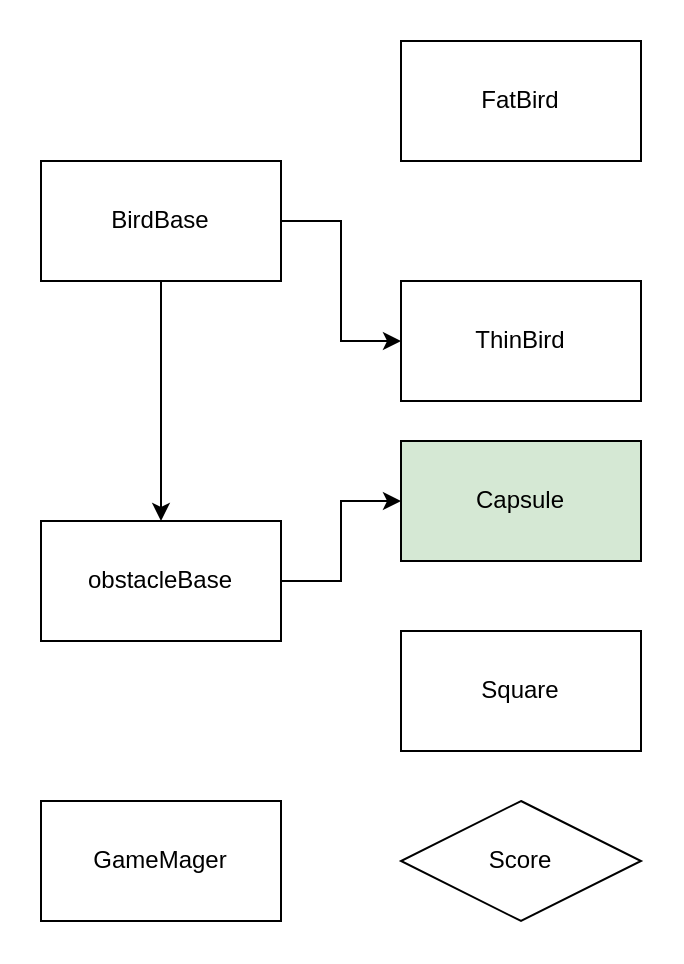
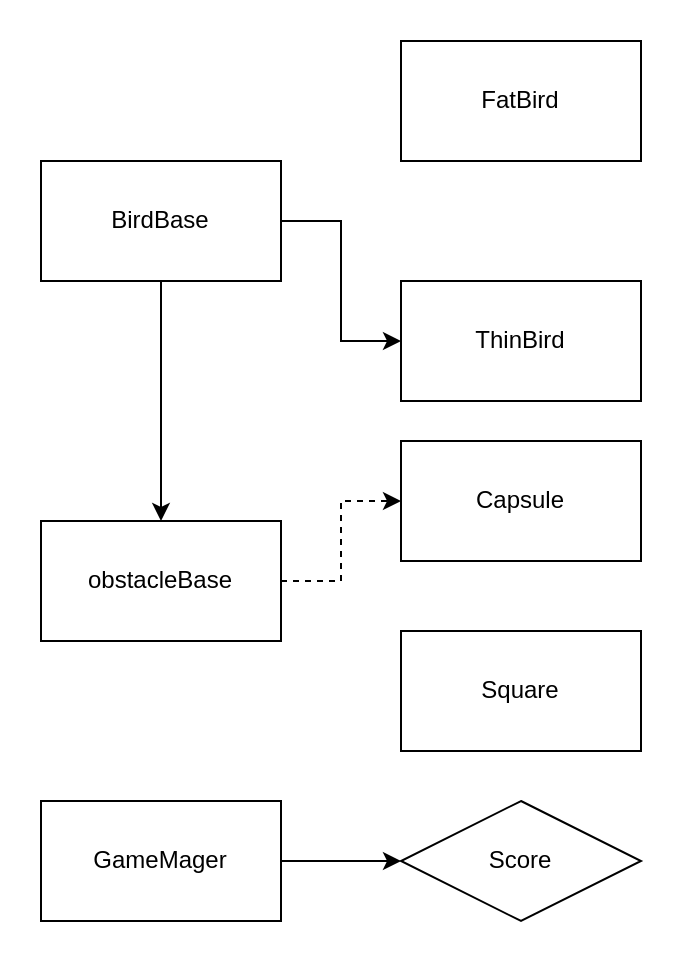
(521, 501) -> (521, 501)
(341, 549) -> (341, 549)
none -> (334, 861)
